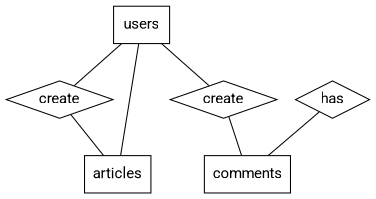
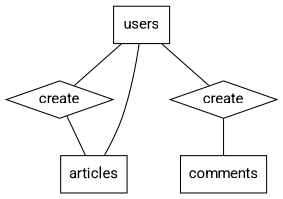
(332, 100) -> none
